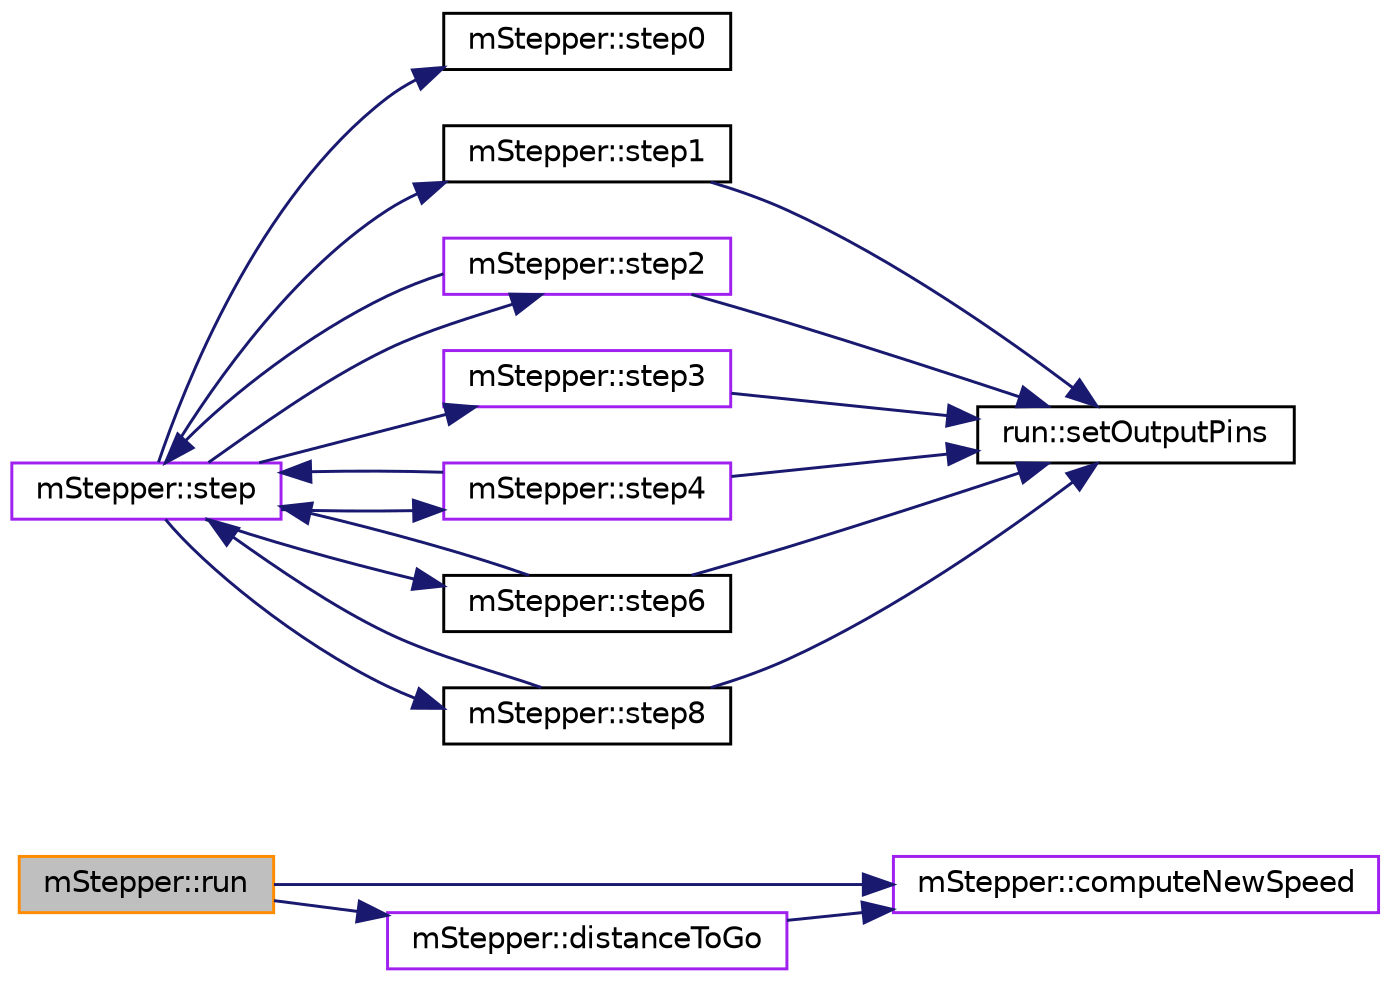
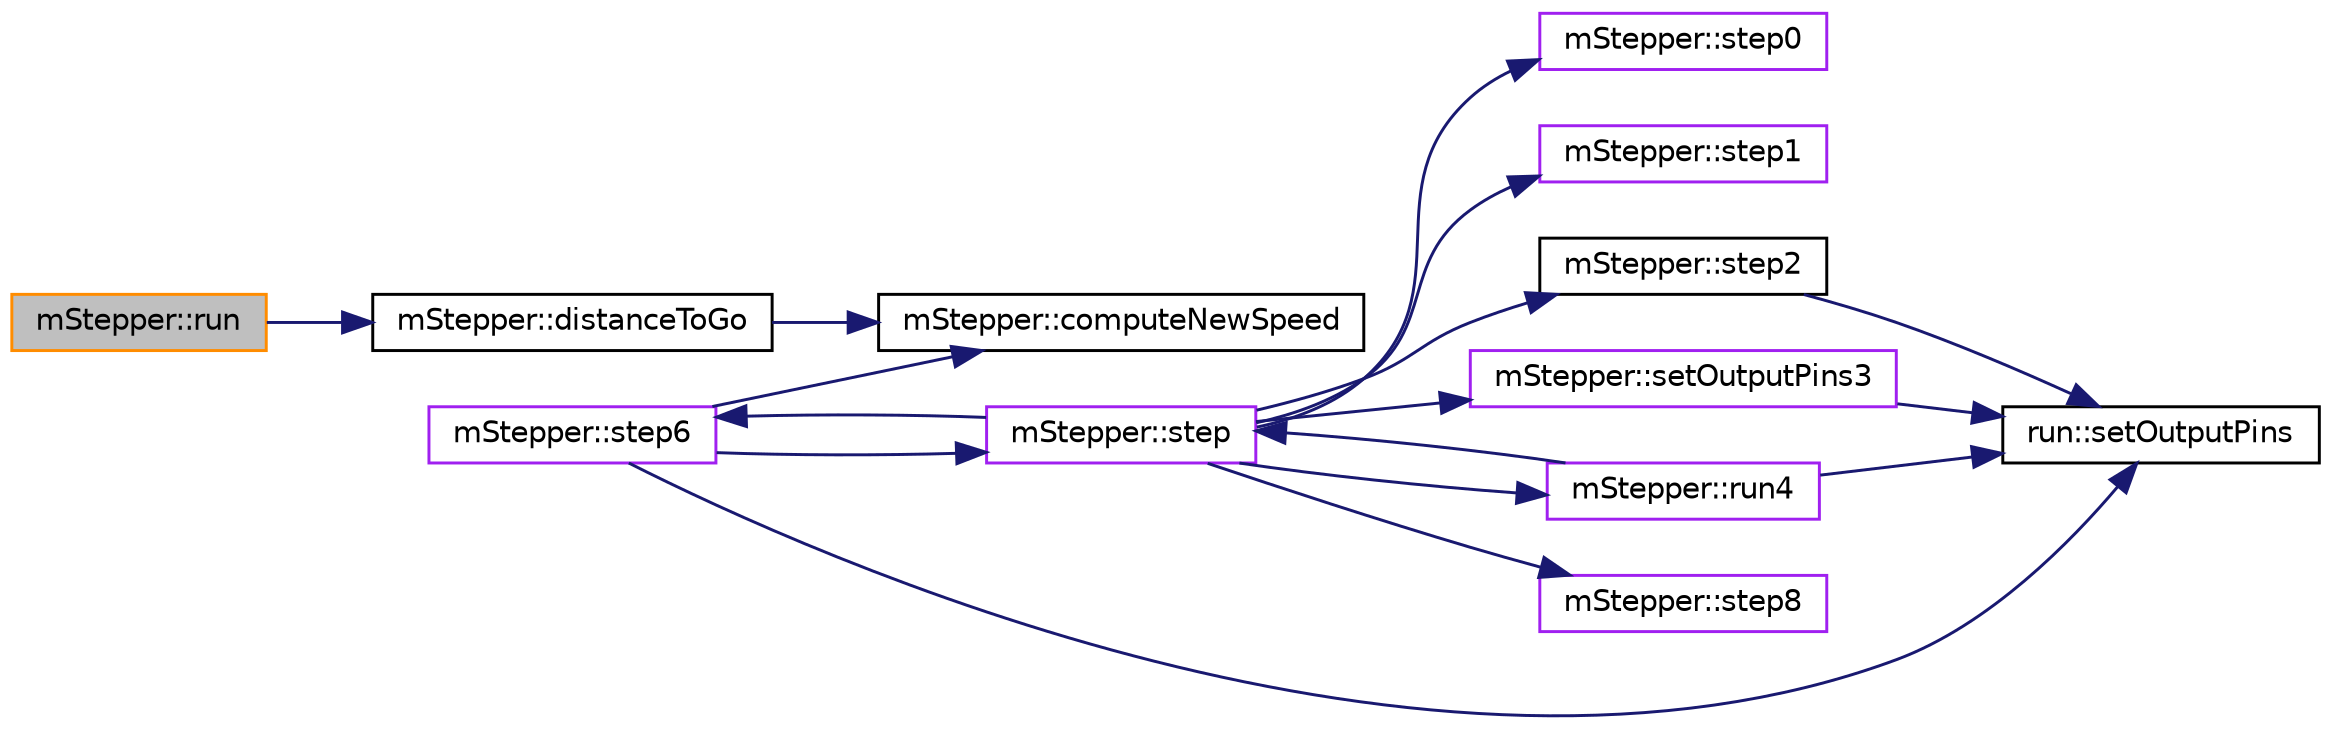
(587, 41) -> (1683, 41)
(587, 154) -> (1683, 154)
(587, 266) -> (1683, 266)
(900, 270) -> none
(306, 343) -> none
(587, 379) -> (1683, 379)
(587, 491) -> (1683, 491)
(900, 599) -> none
(587, 604) -> (572, 435)
(379, 629) -> none
(587, 716) -> (1683, 604)
(568, 885) -> (832, 382)
(1136, 885) -> (1121, 322)
(587, 941) -> (572, 322)
